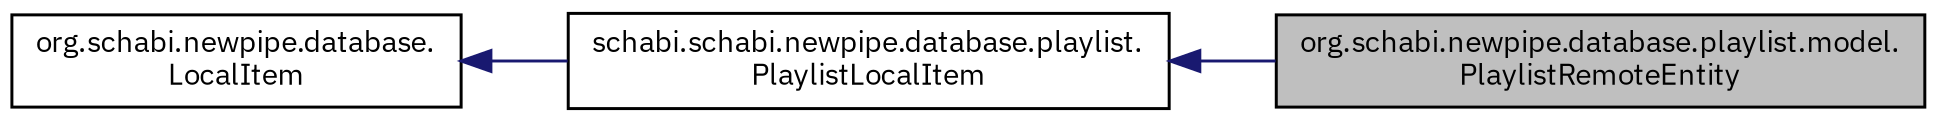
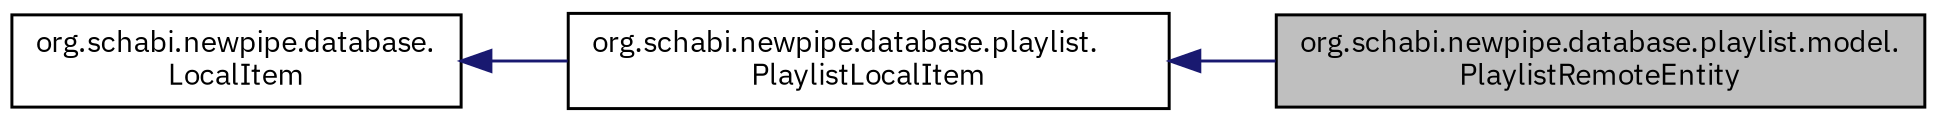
(869, 61) -> (869, 61)
